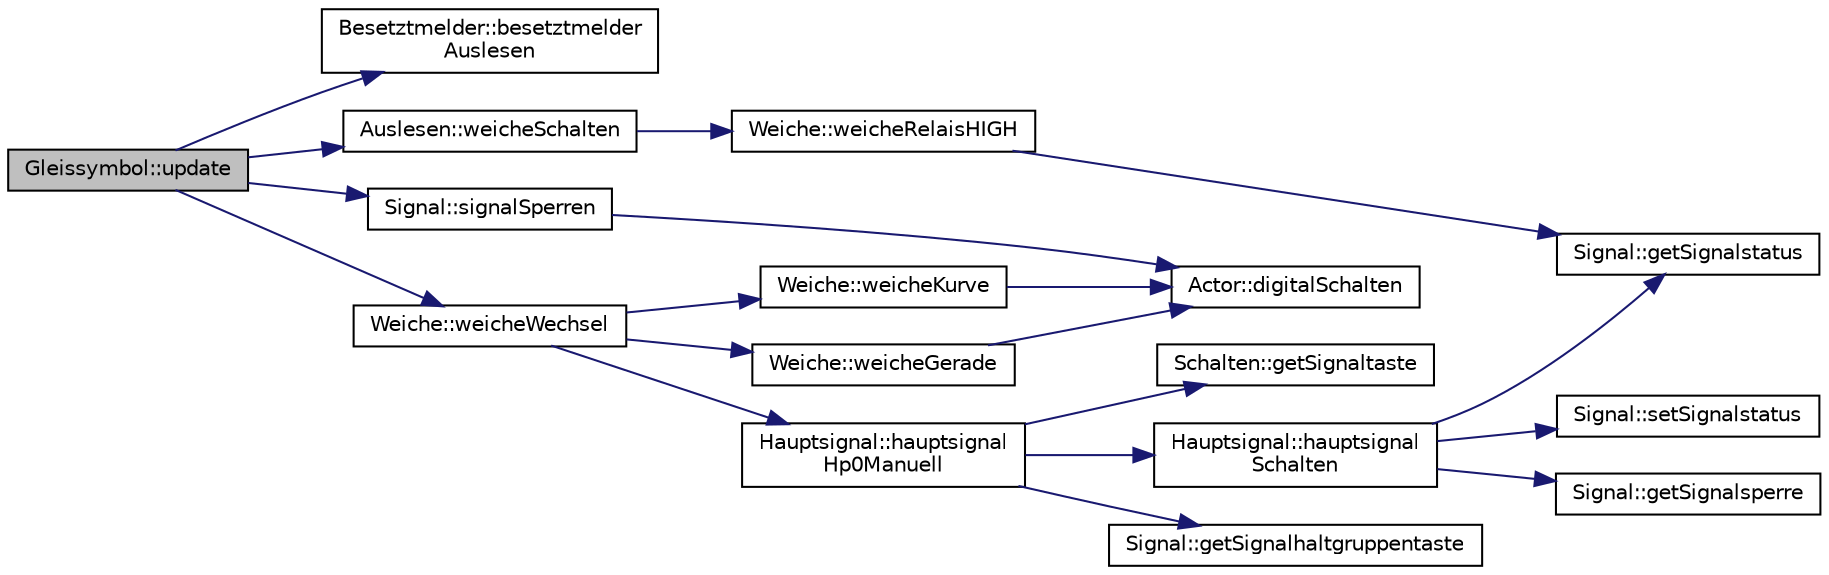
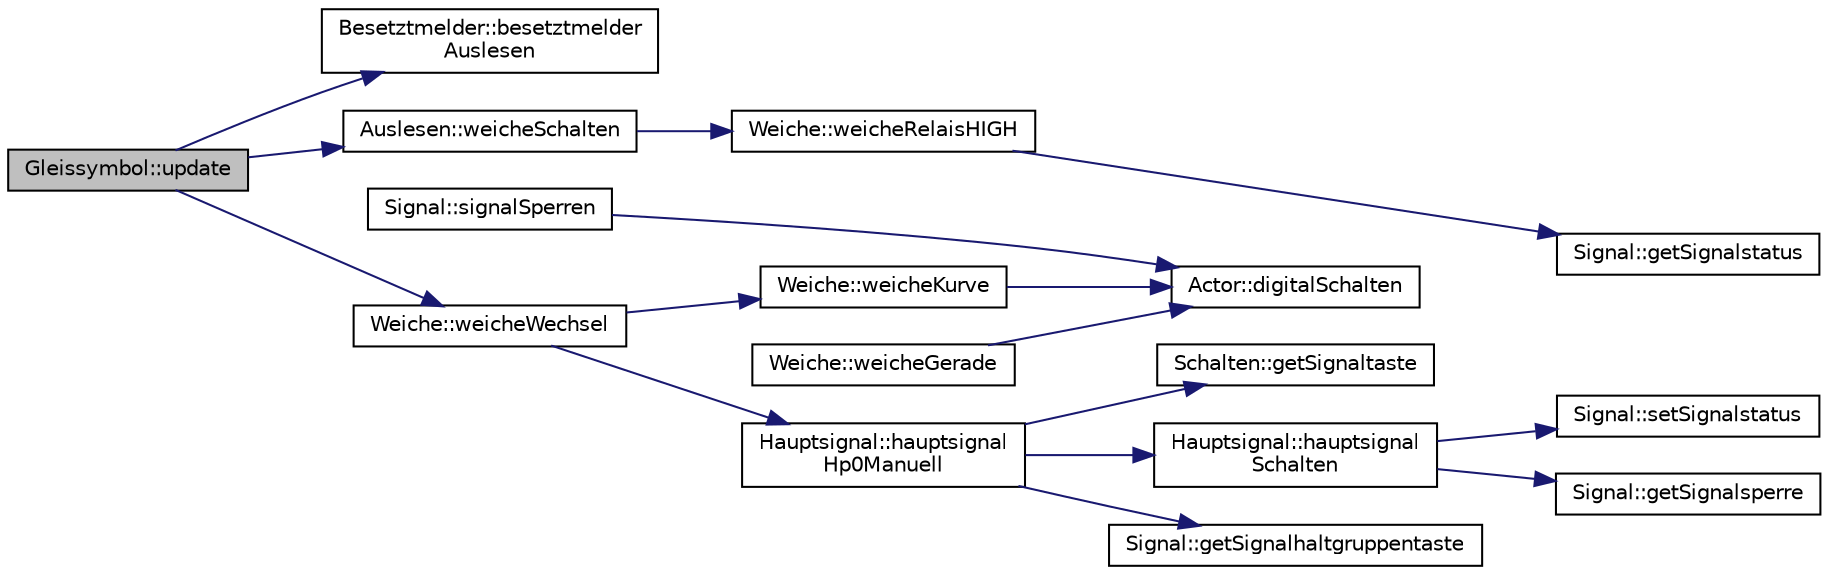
(297, 188) -> none
(679, 345) -> none
(1547, 366) -> none
